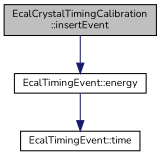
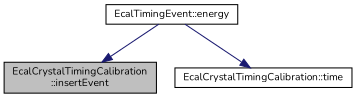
(80, 49) -> (135, 40)
(80, 141) -> (263, 78)
